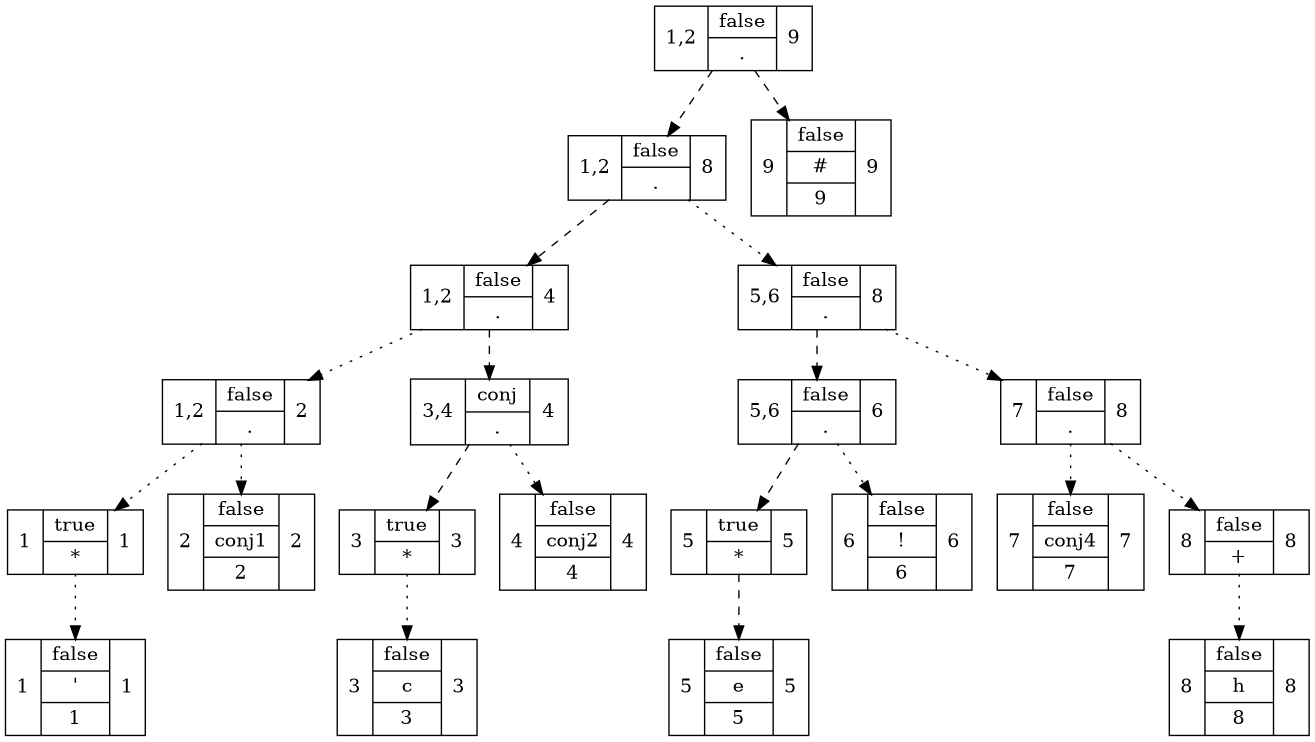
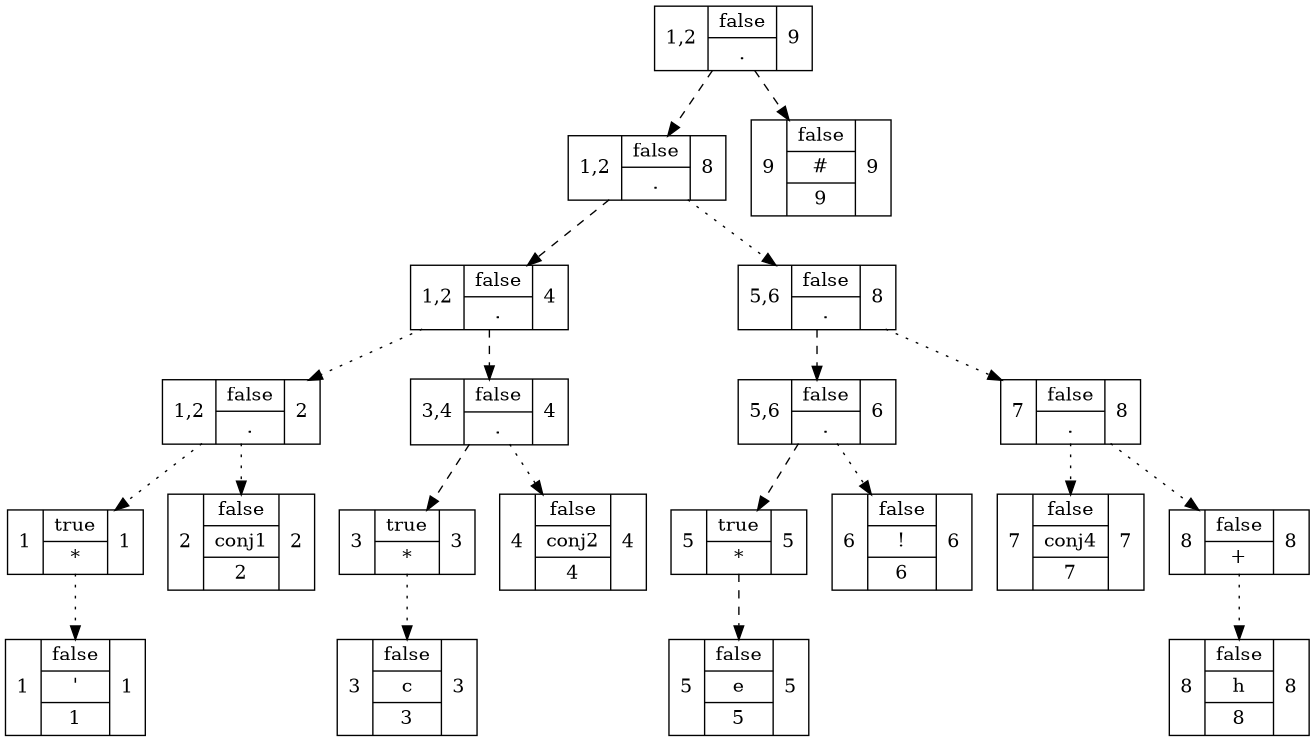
(498, 395) -> (498, 395)
